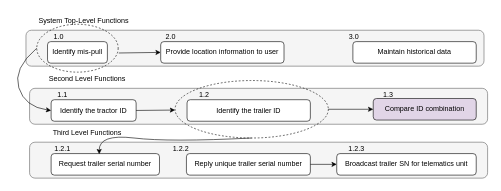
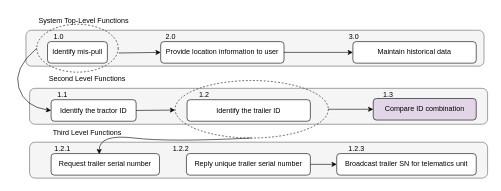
none -> (316, 53)
